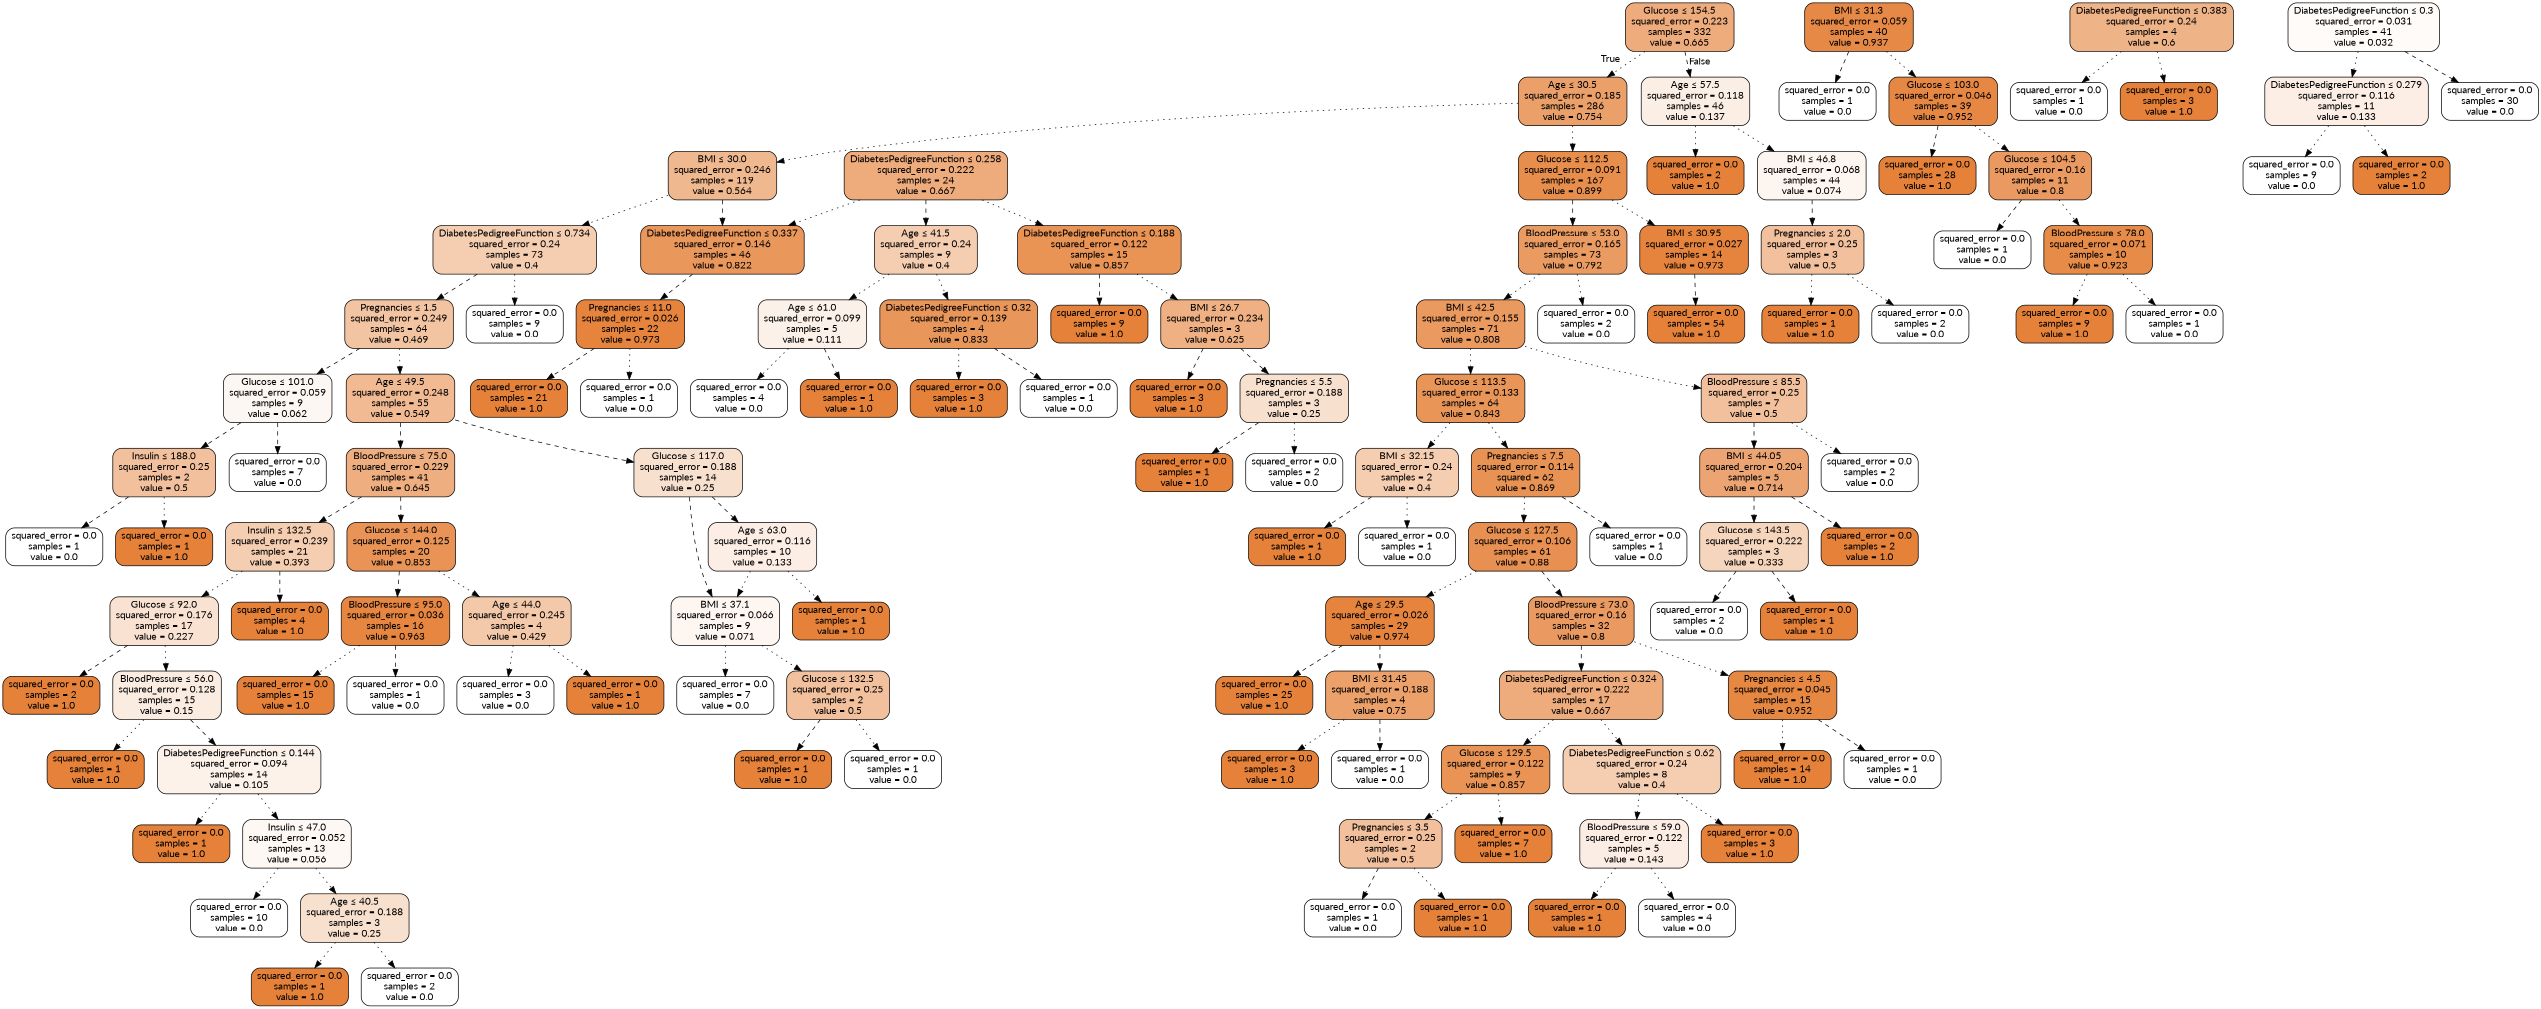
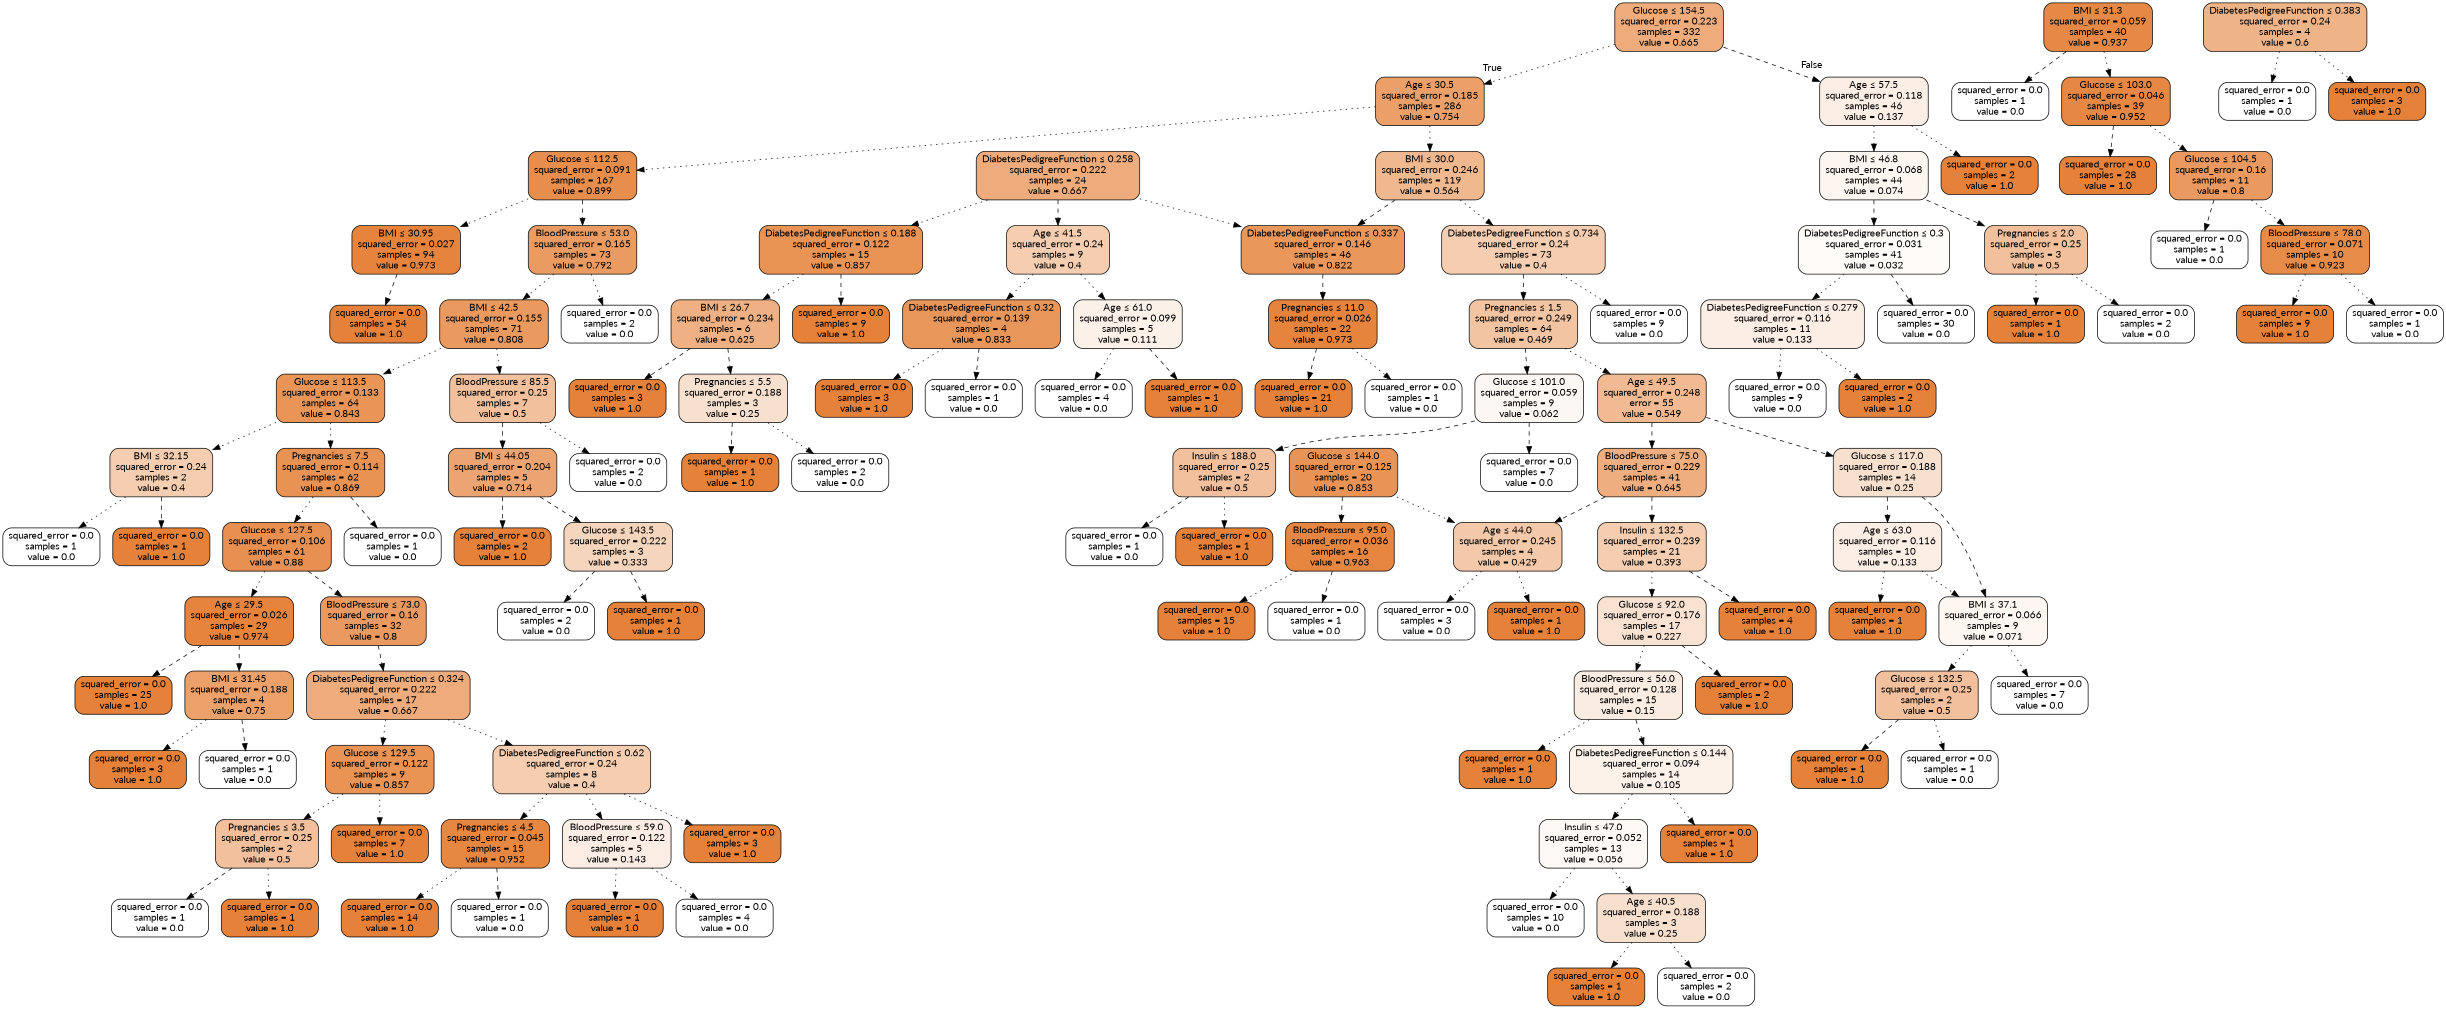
none -> (1874, 209)
(1694, 255) -> (406, 255)
(1215, 329) -> (725, 329)
(400, 403) -> (1652, 403)
(1526, 478) -> (331, 478)
(401, 506) -> (1583, 508)
(1678, 658) -> (536, 804)
